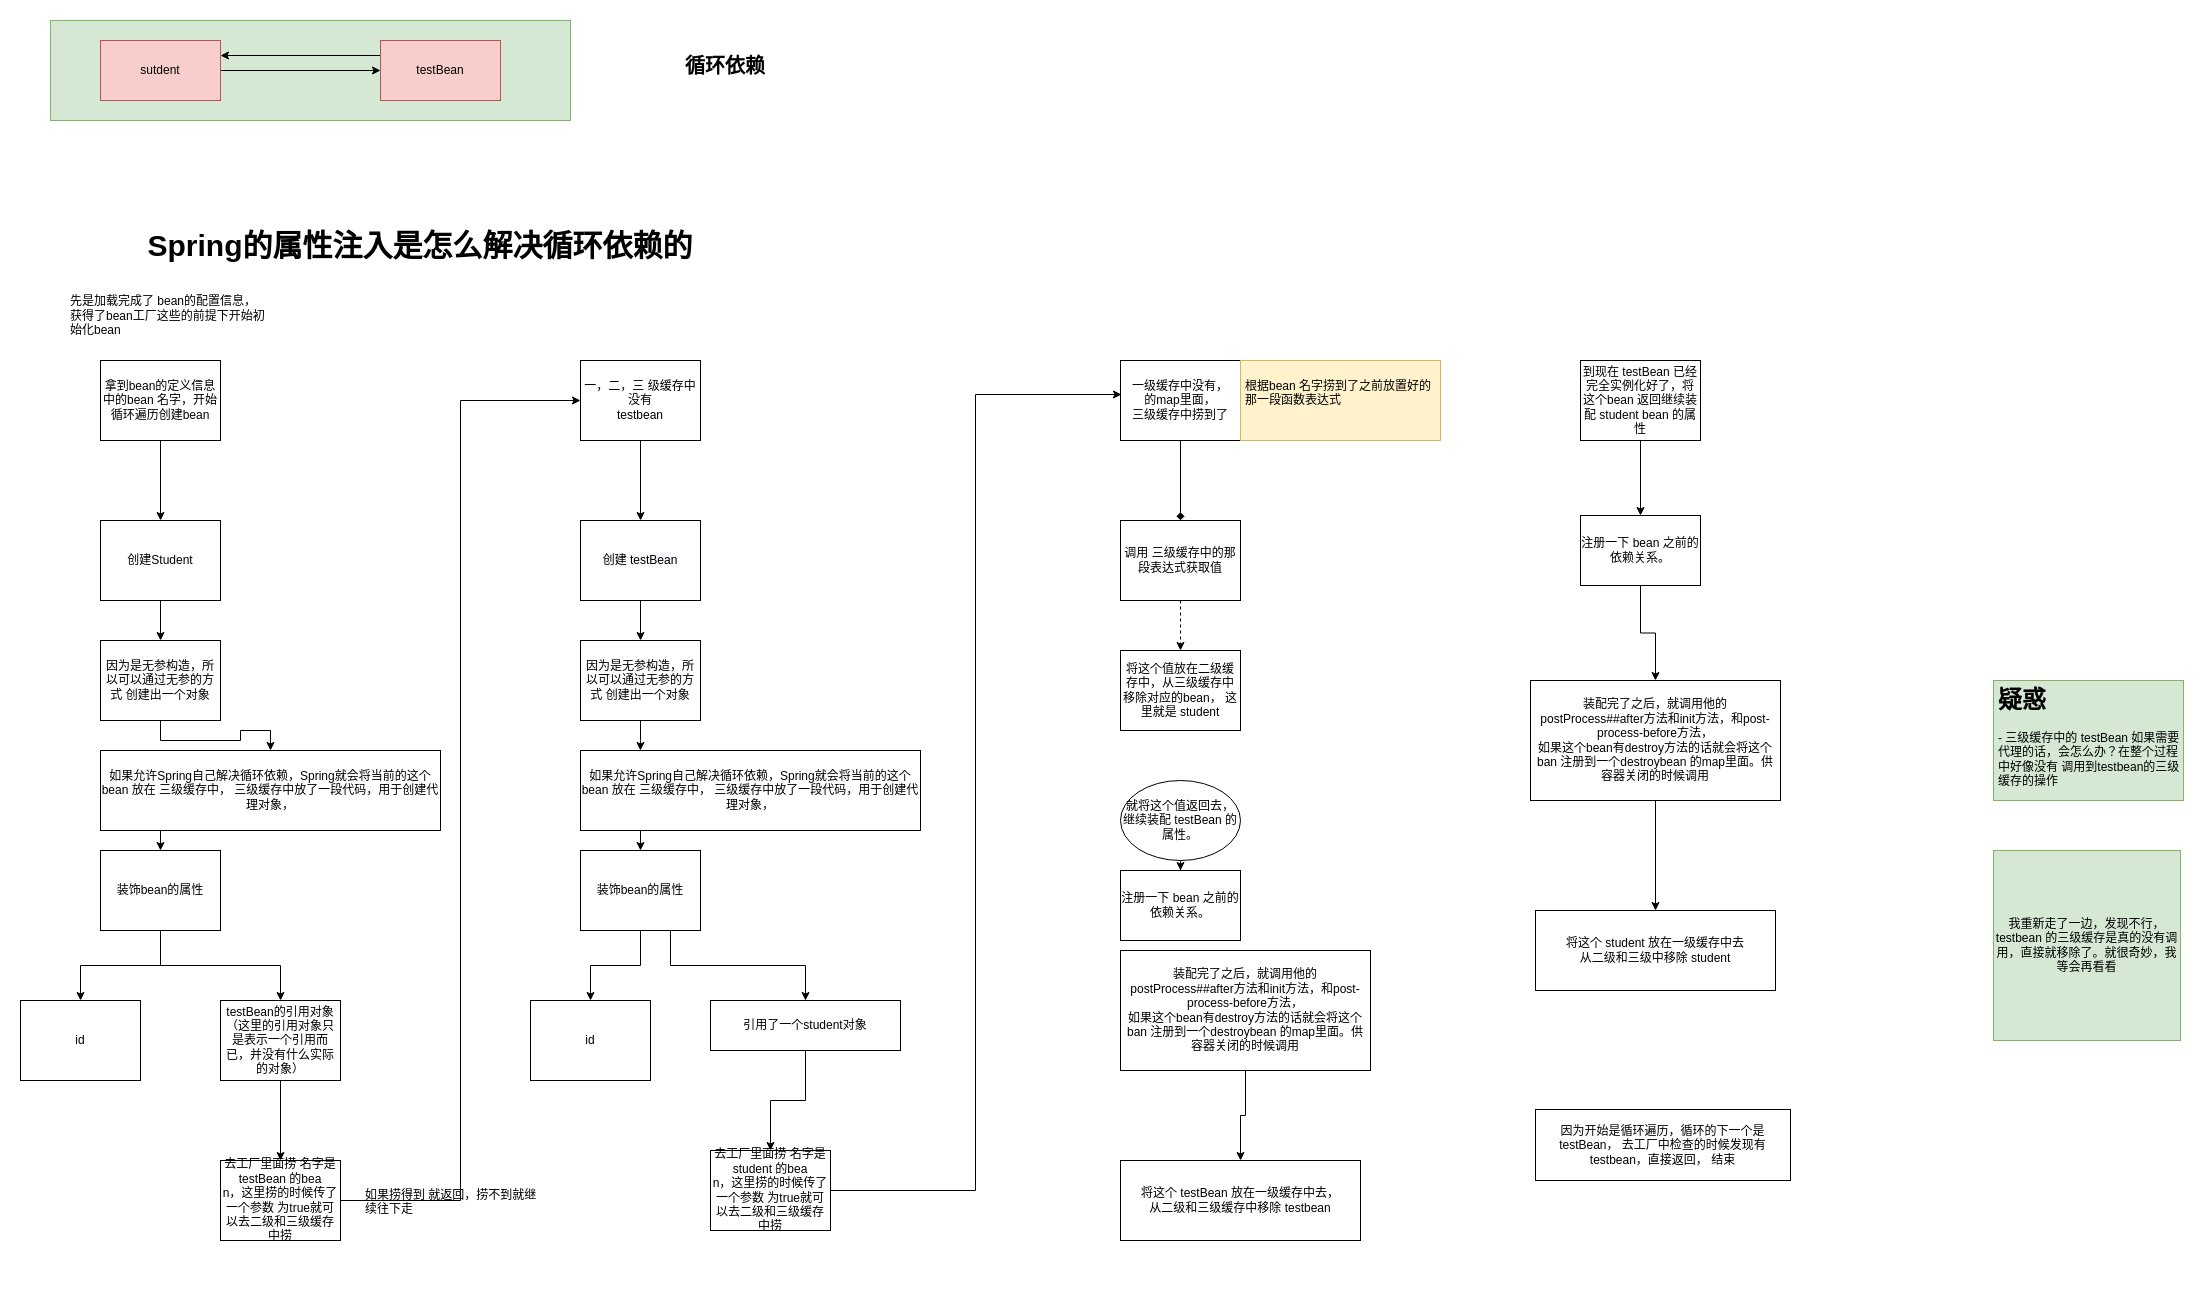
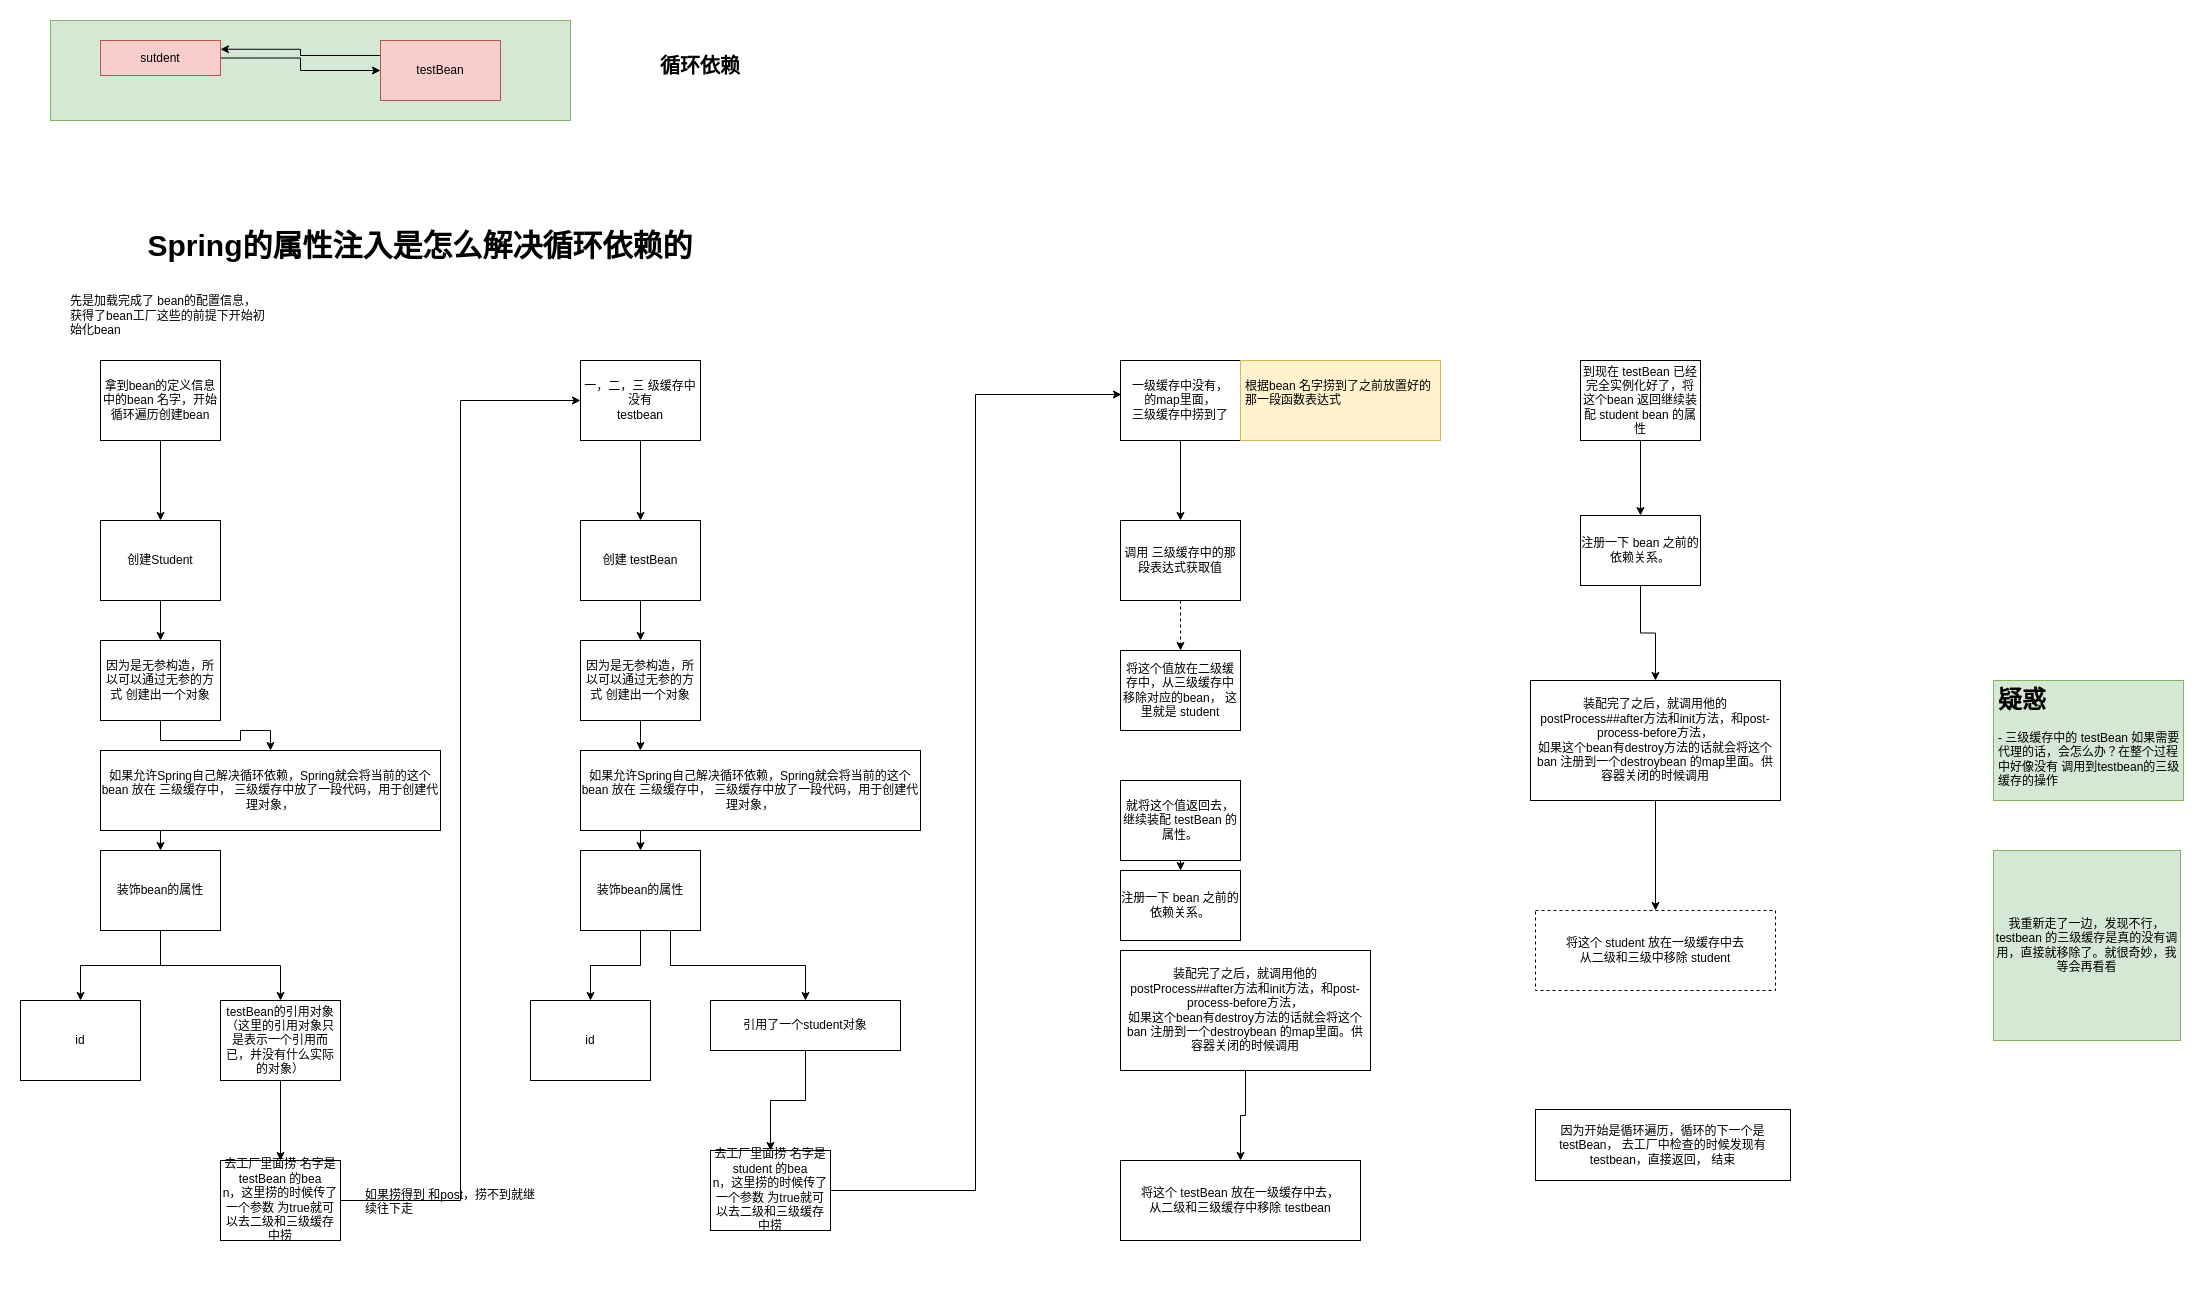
(726, 66) -> (701, 66)
(161, 71) -> (161, 58)
(1181, 512) -> (1181, 512)
(1181, 821) -> (1181, 821)
(1656, 951) -> (1656, 951)
(457, 1174) -> (457, 1174)
